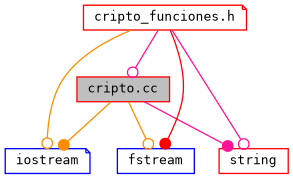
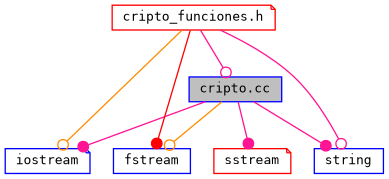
(123, 89) -> (235, 89)
(90, 121) -> (147, 123)
none -> (252, 161)
(254, 161) -> (349, 161)
